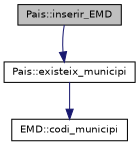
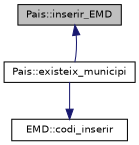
(63, 38) -> (76, 49)
(70, 130) -> (70, 130)
